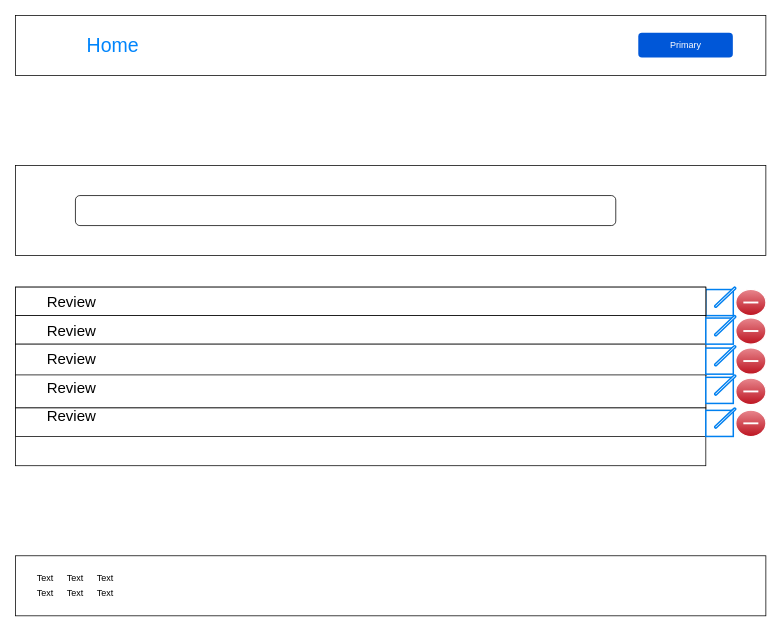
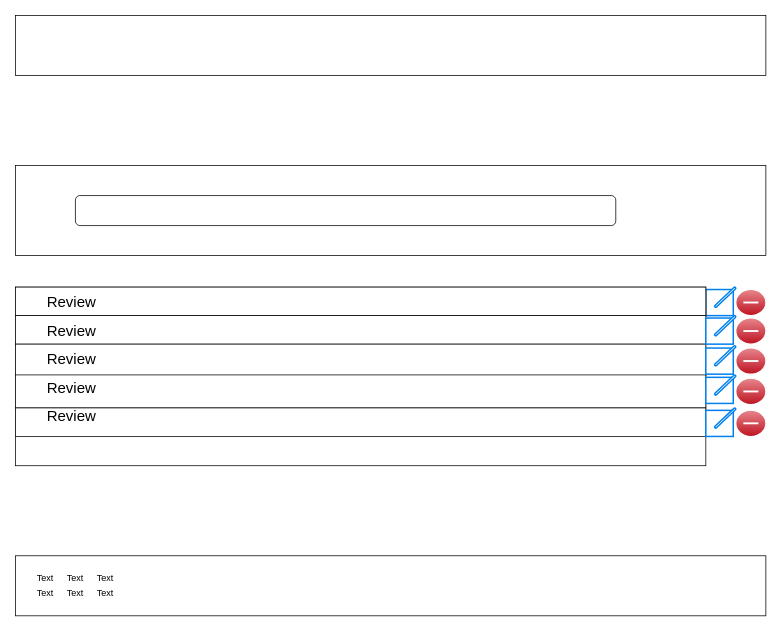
(113, 45) -> none
(685, 45) -> none
